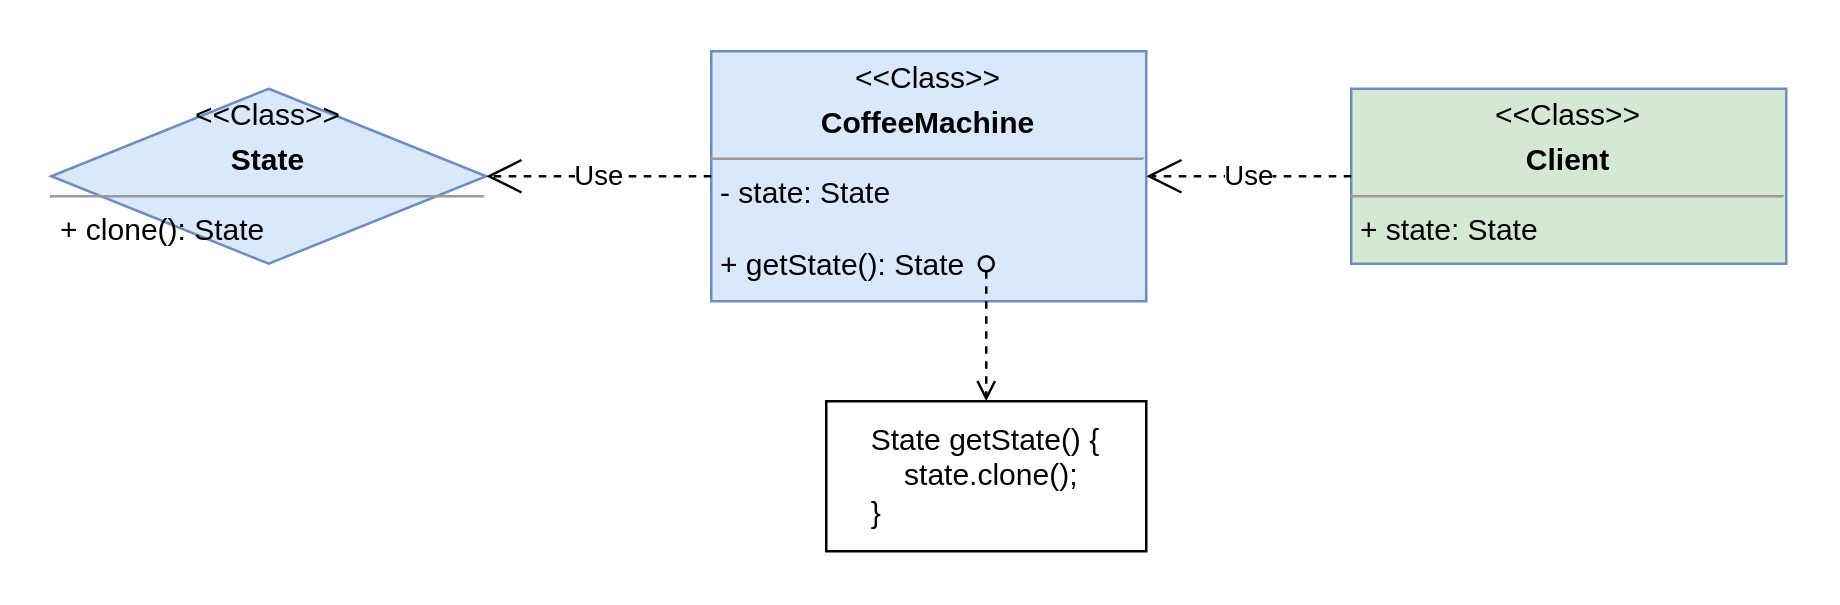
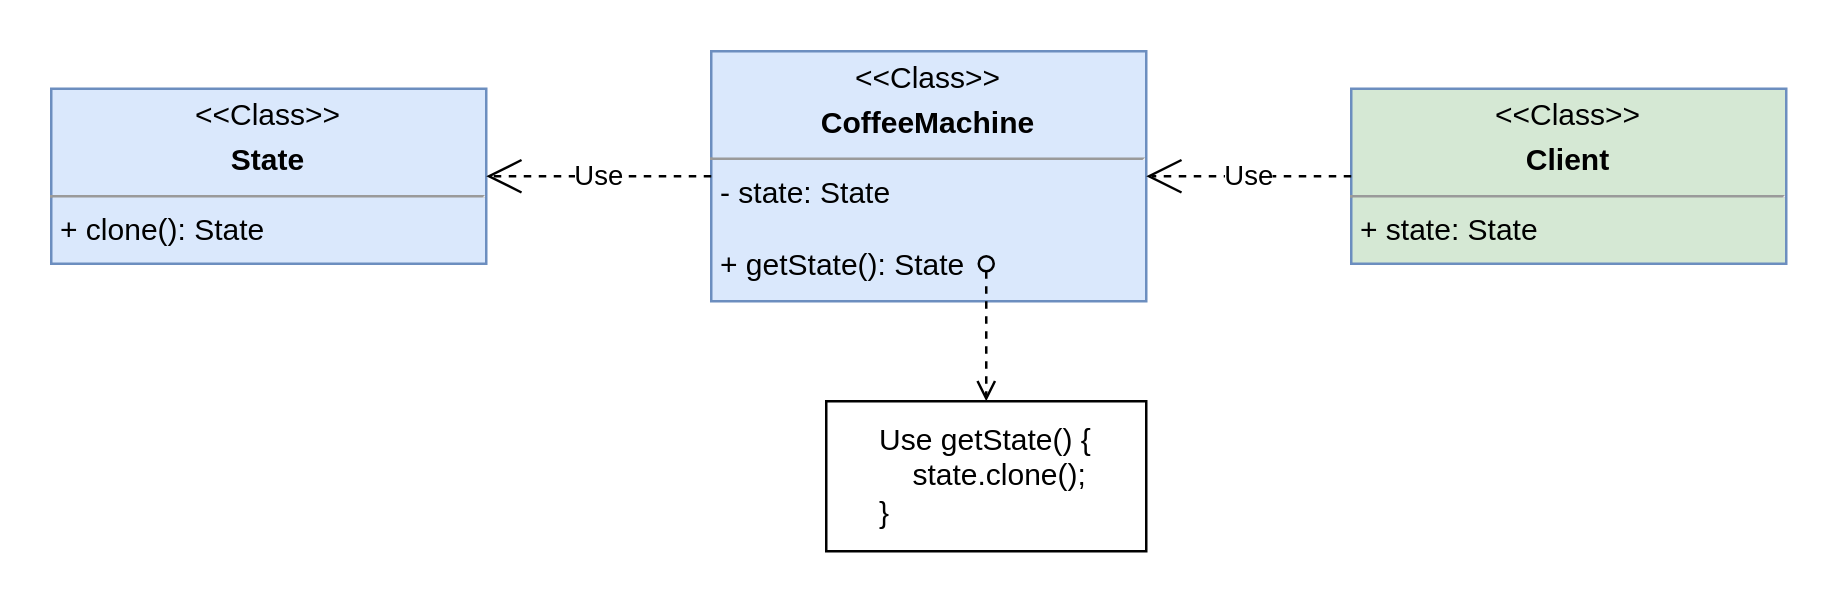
(269, 176) -> (269, 176)
(986, 476) -> (986, 476)
